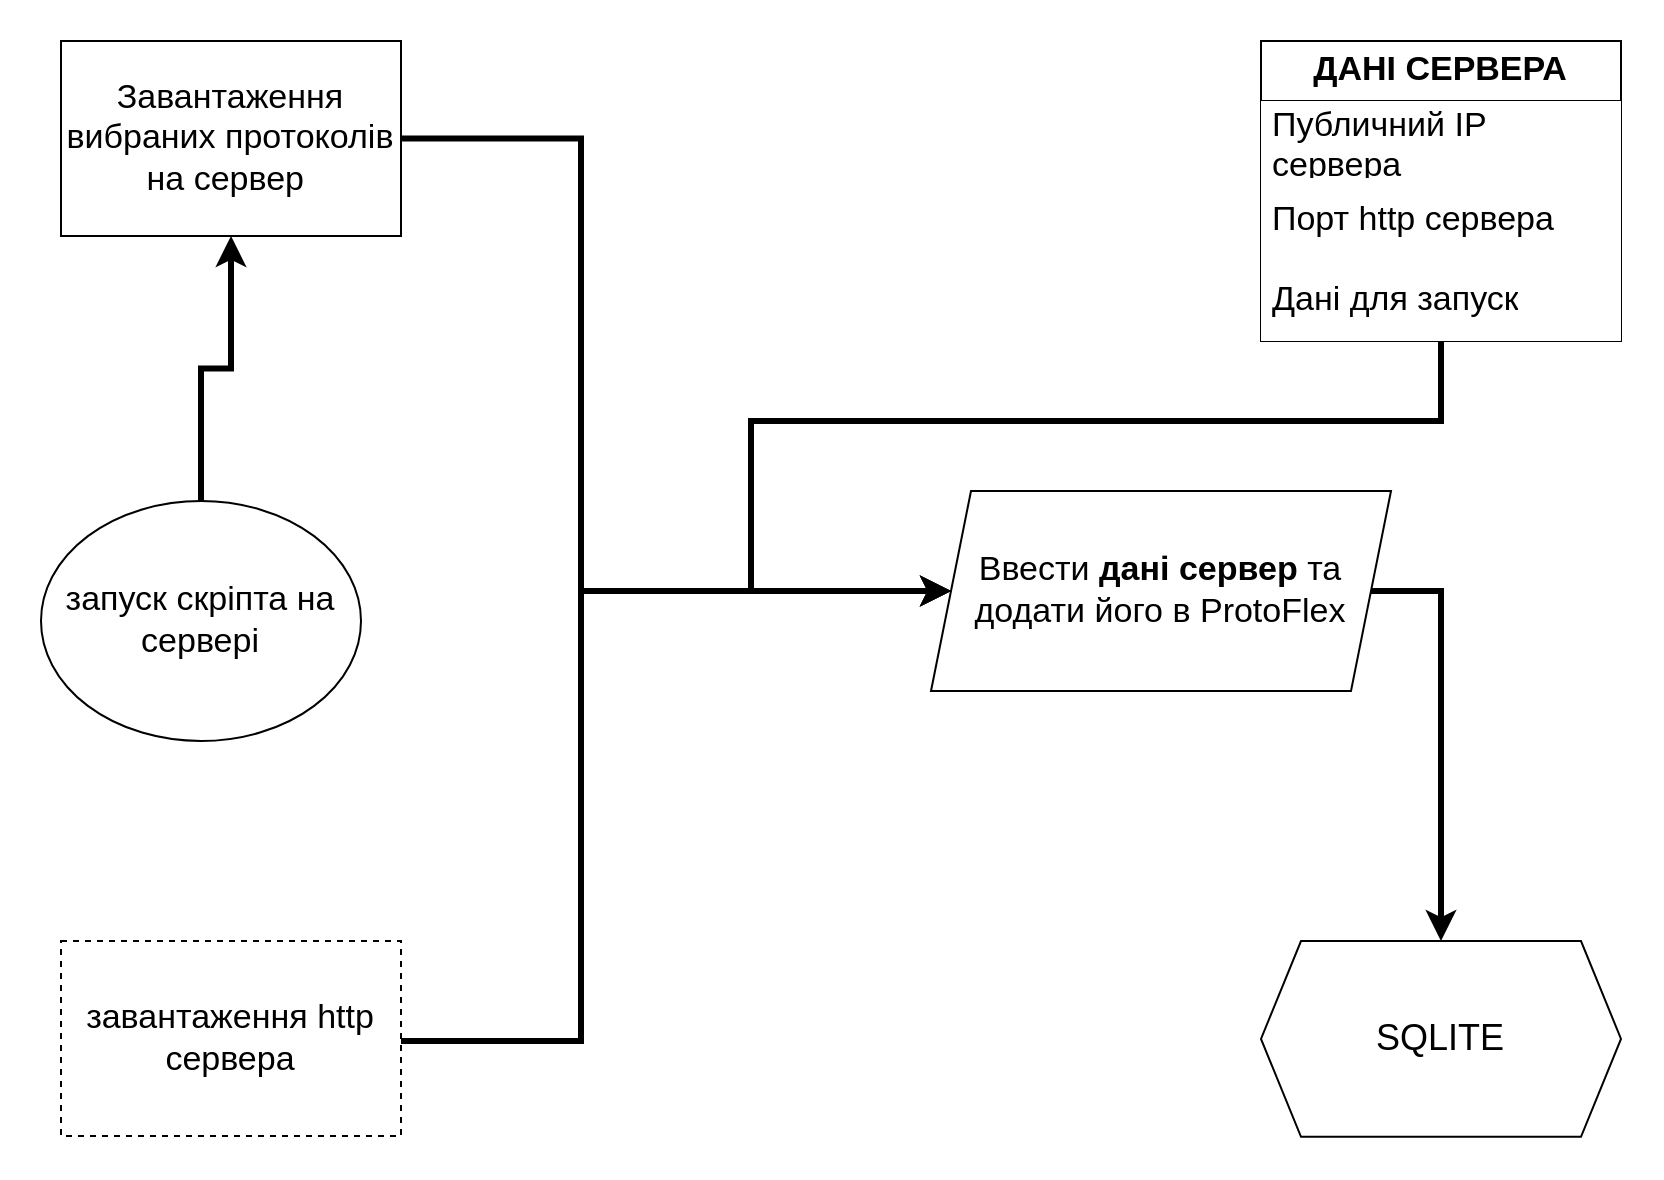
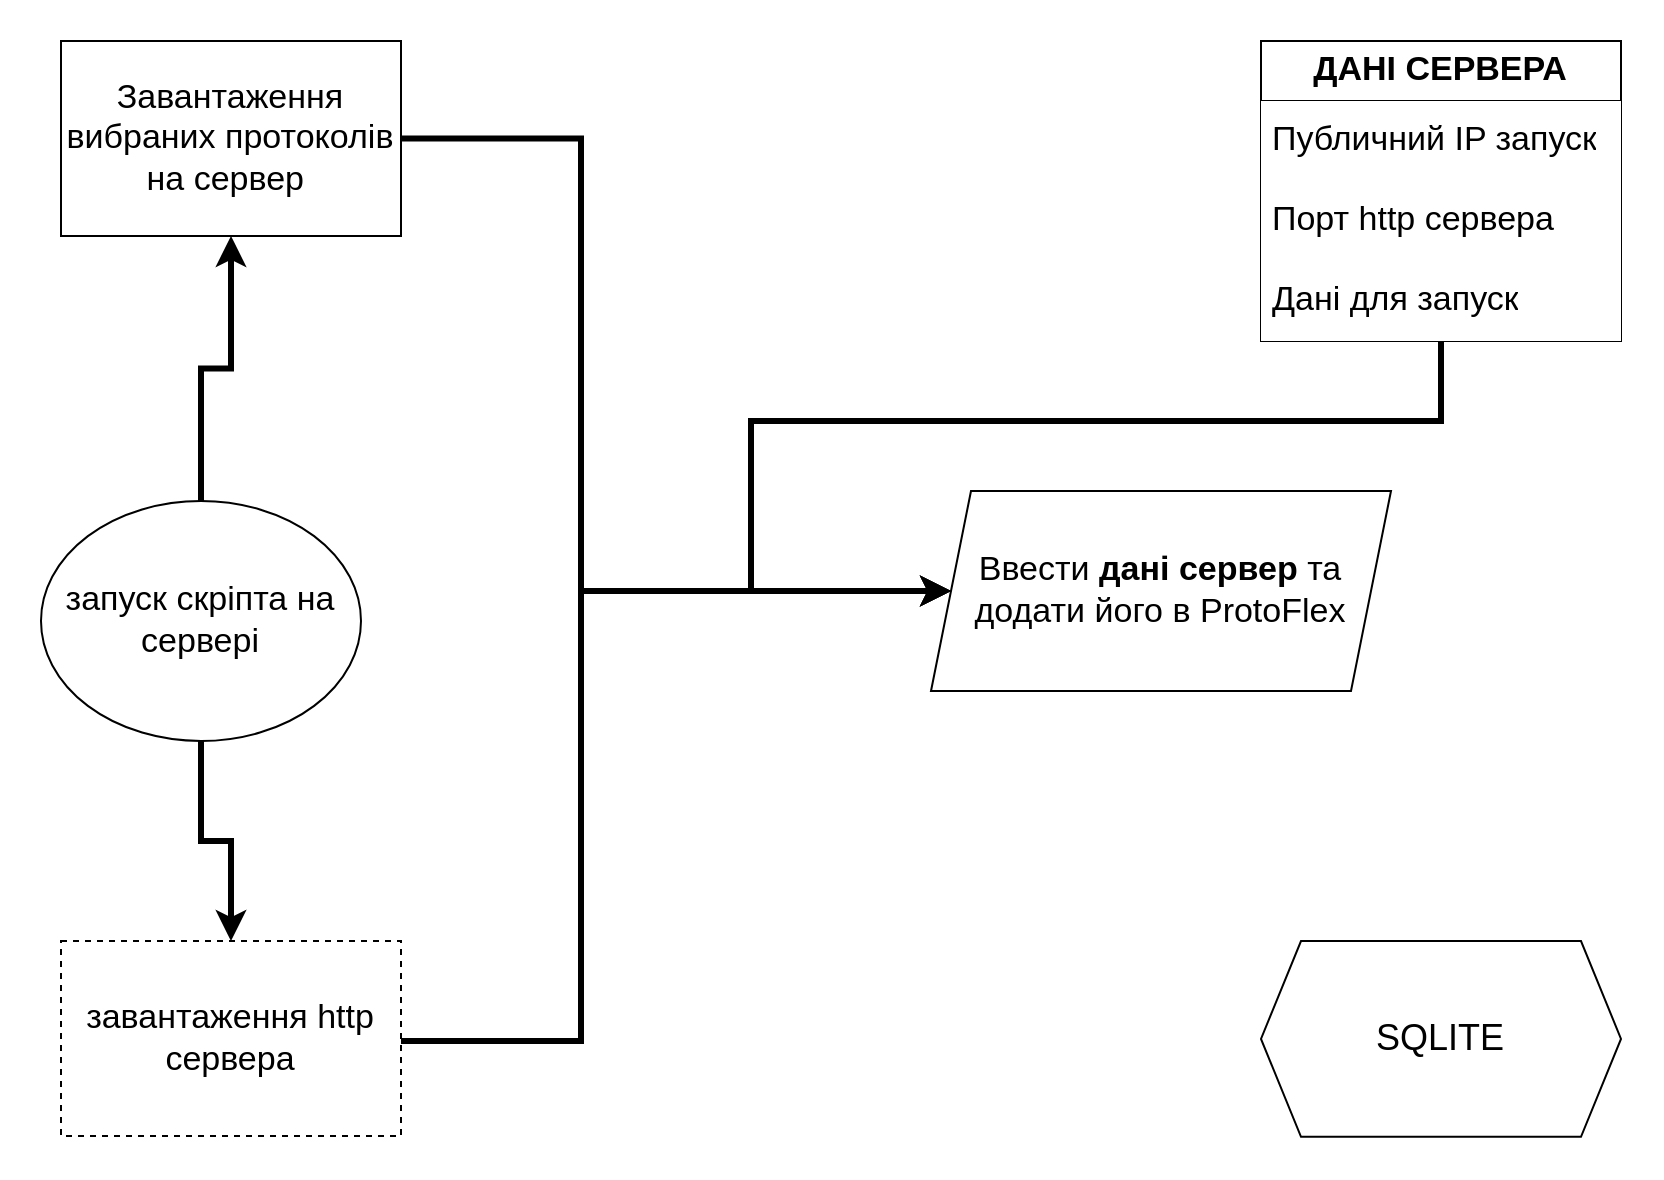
(1401, 141) -> (1394, 141)
(1441, 720) -> none
none -> (205, 841)
